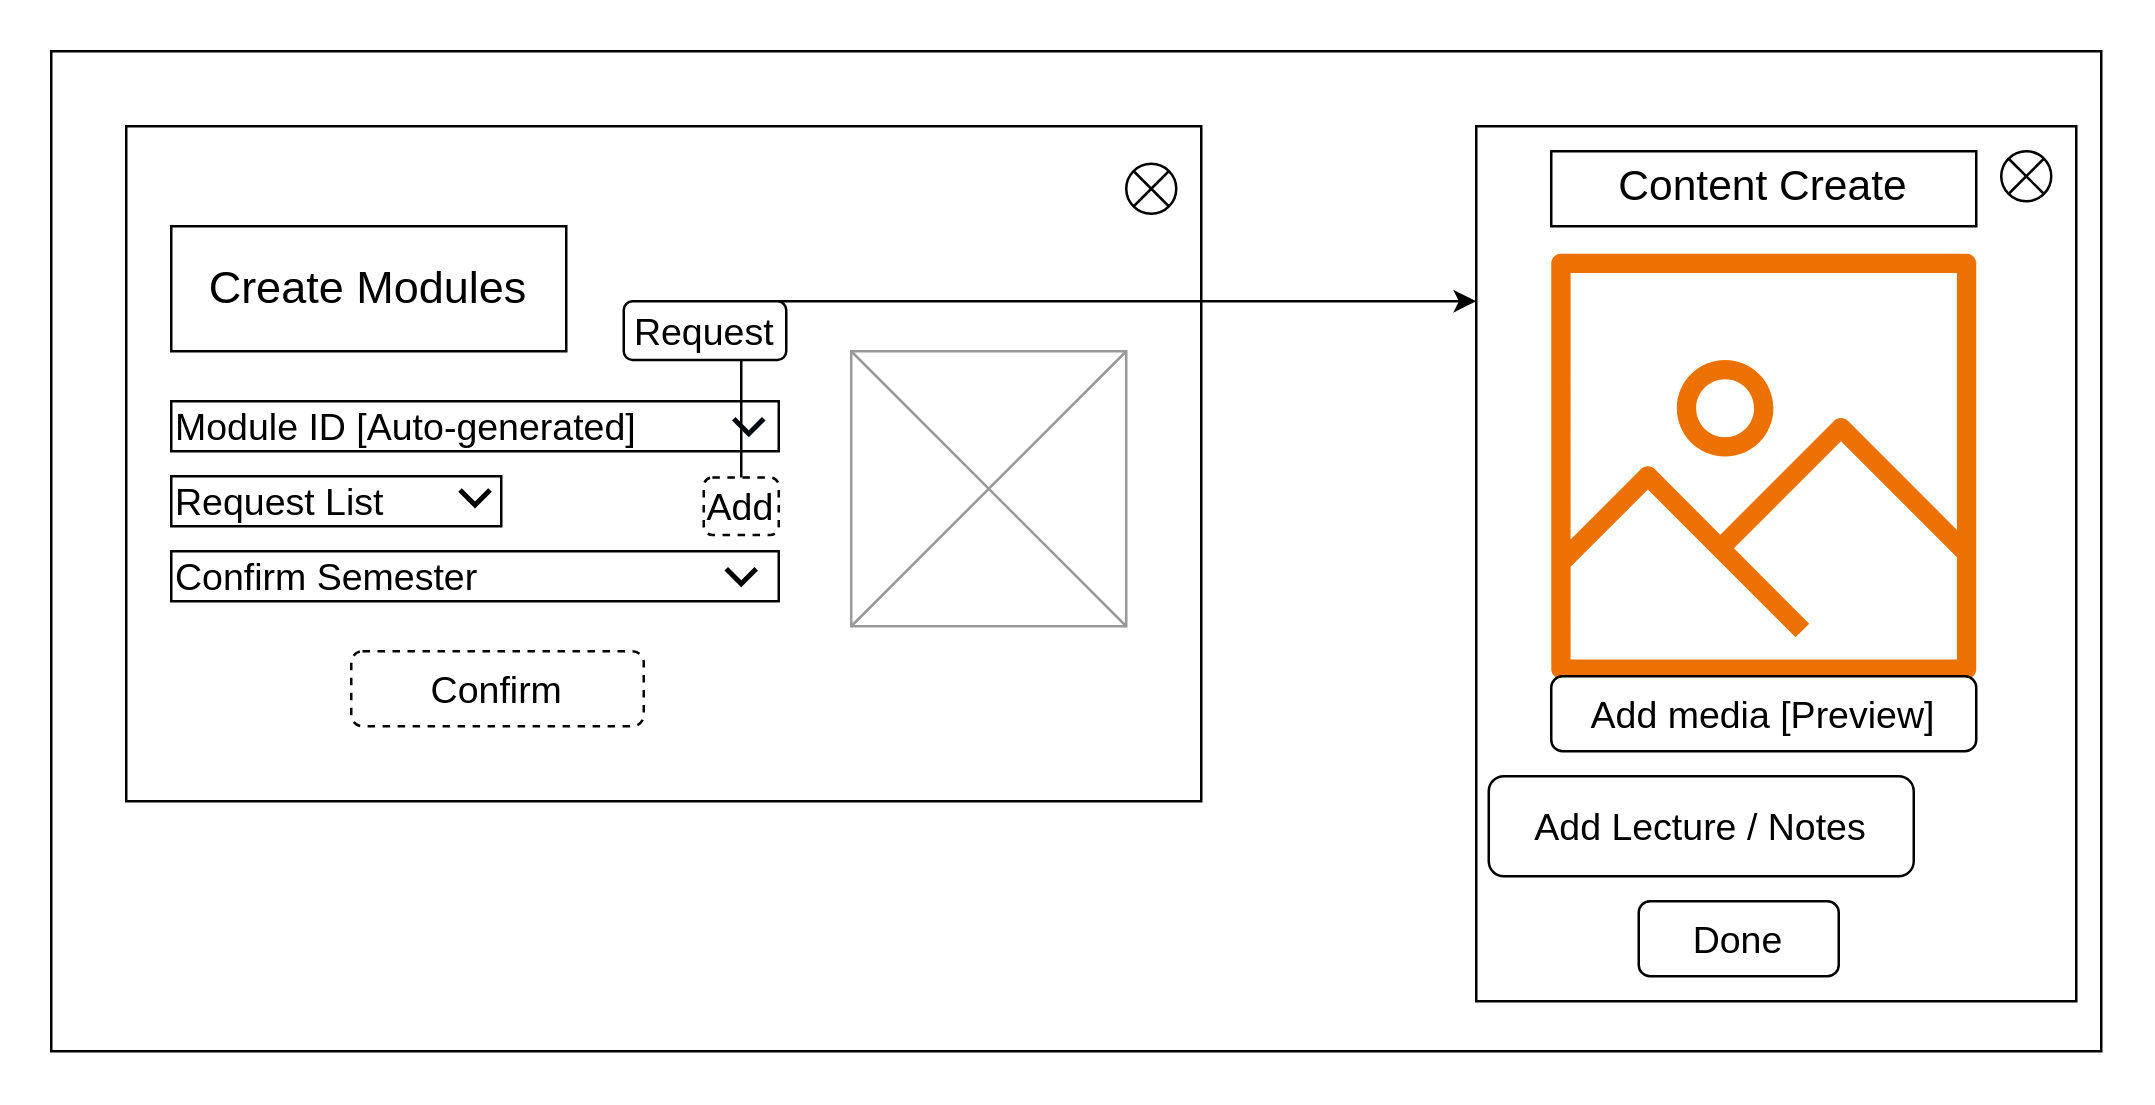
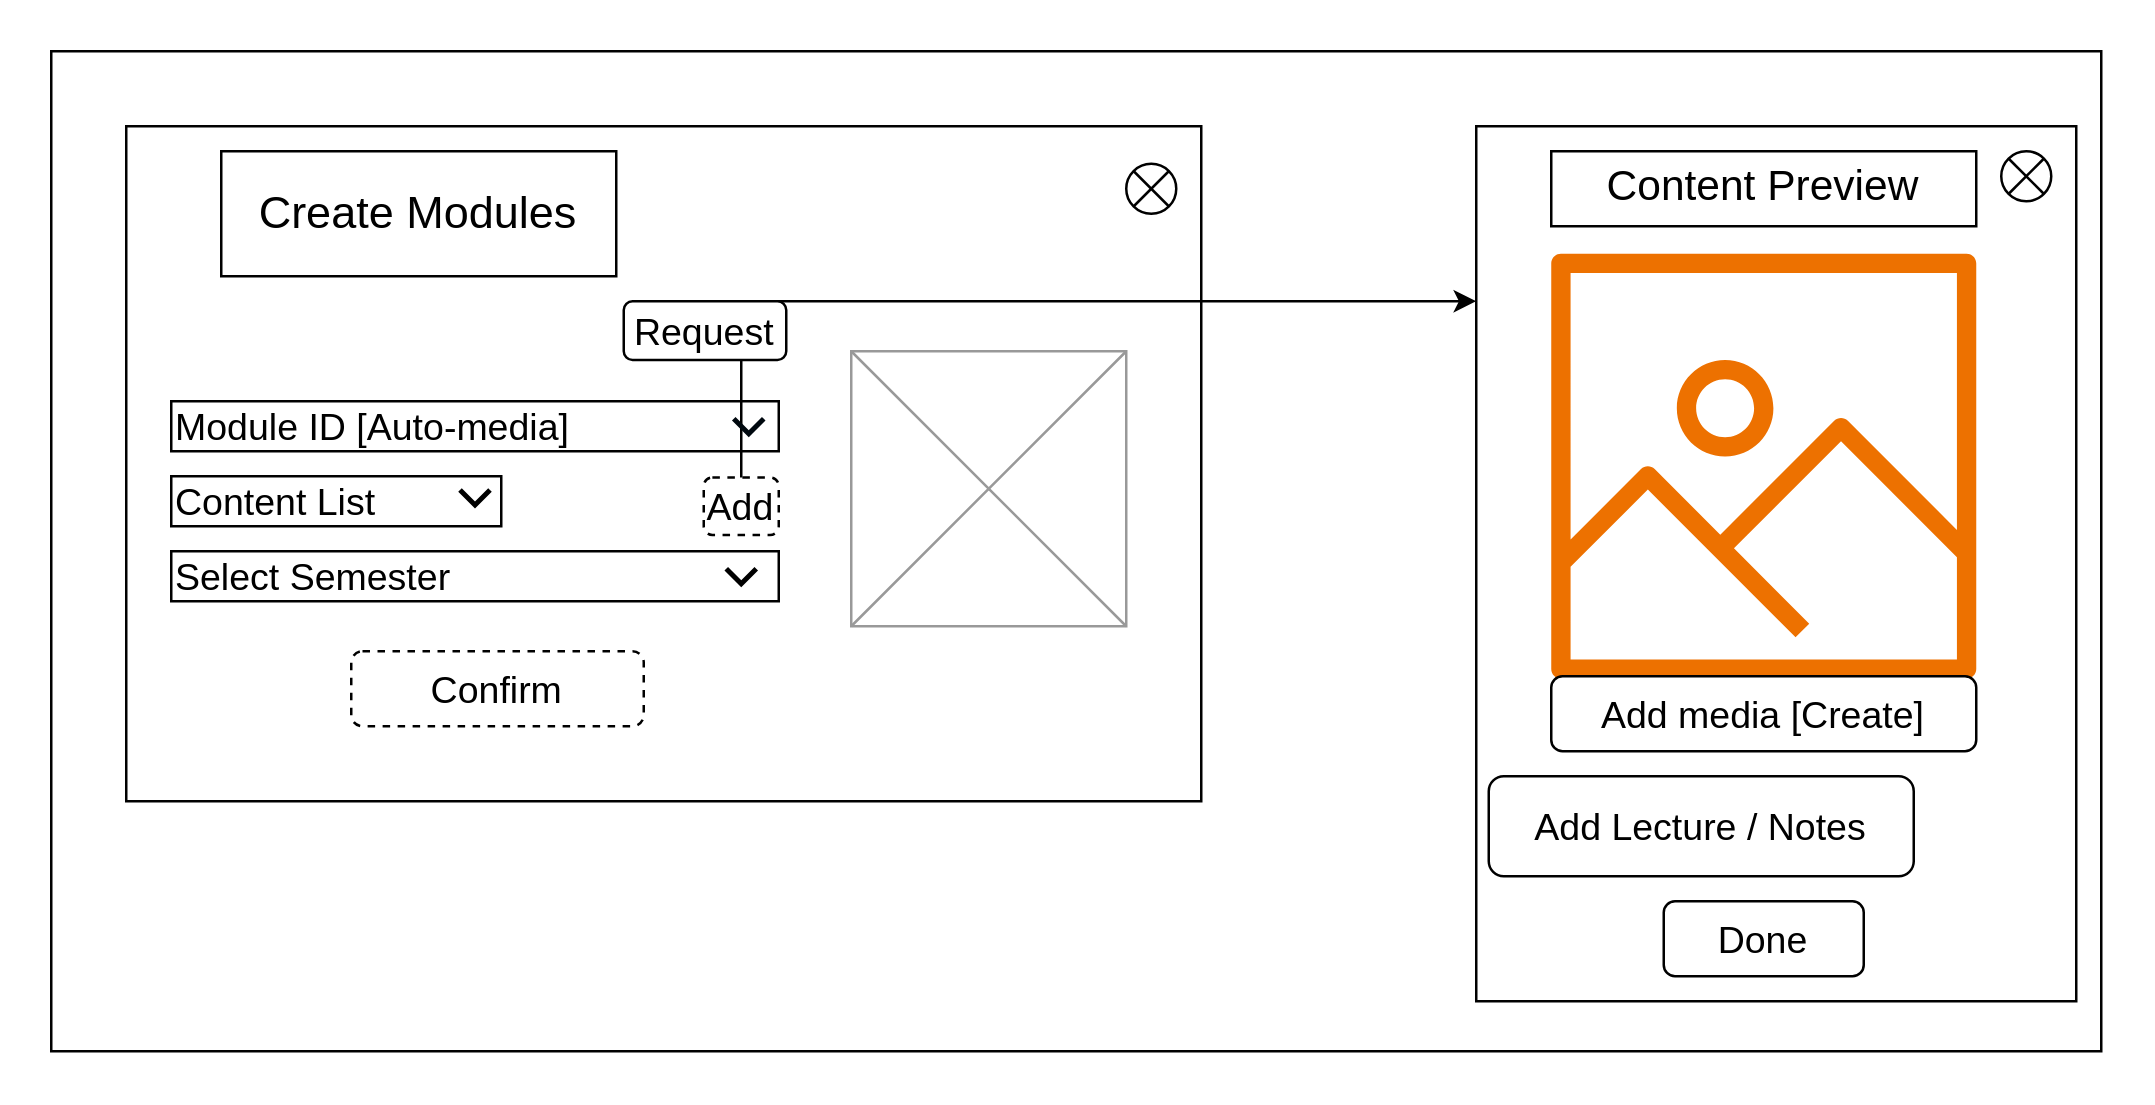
(1764, 189) -> (1764, 189)
(369, 289) -> (419, 214)
(383, 426) -> (345, 426)
(269, 501) -> (269, 501)
(303, 576) -> (294, 576)
(1764, 714) -> (1764, 714)
(1739, 939) -> (1764, 939)
